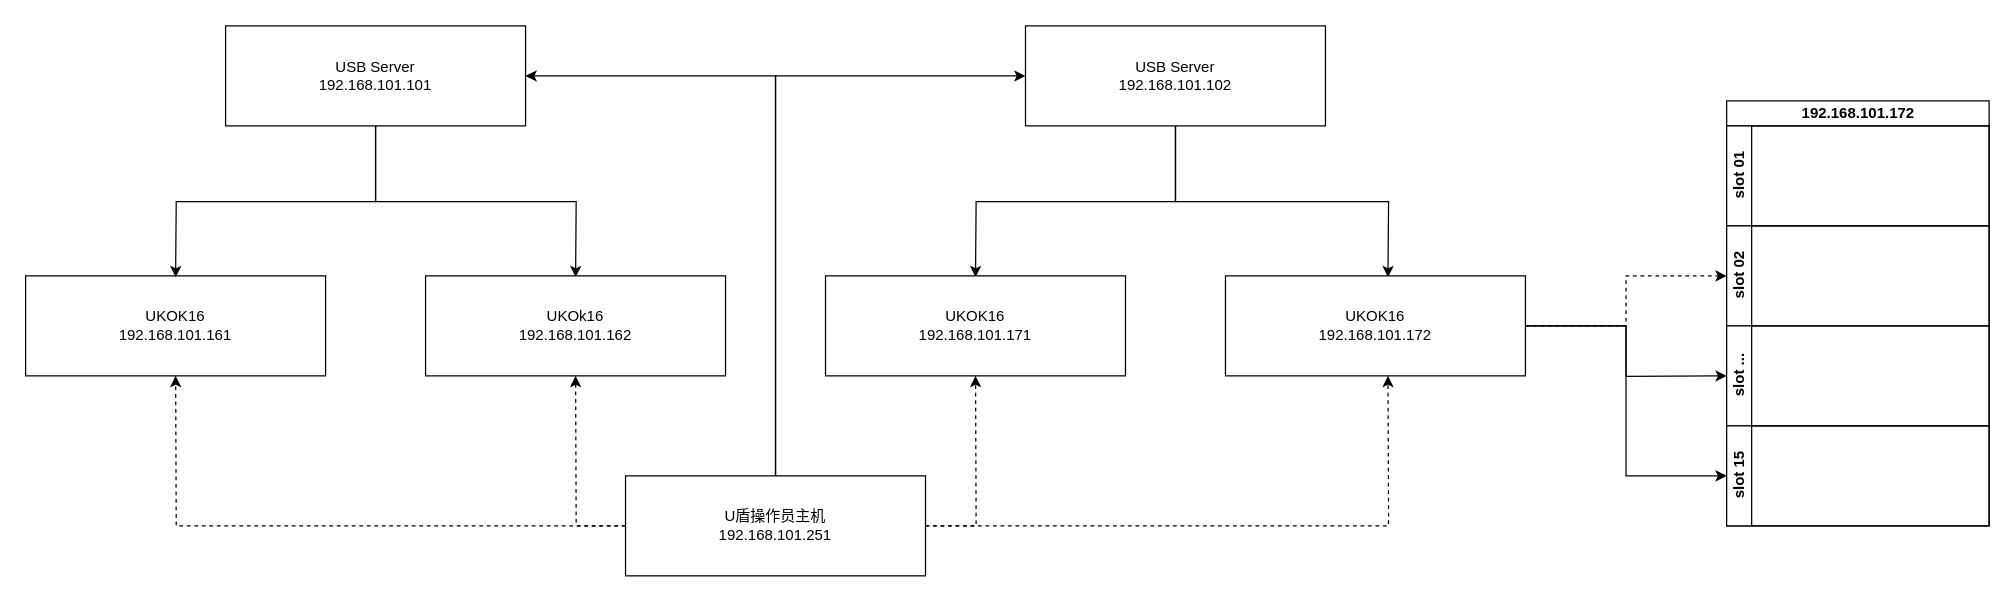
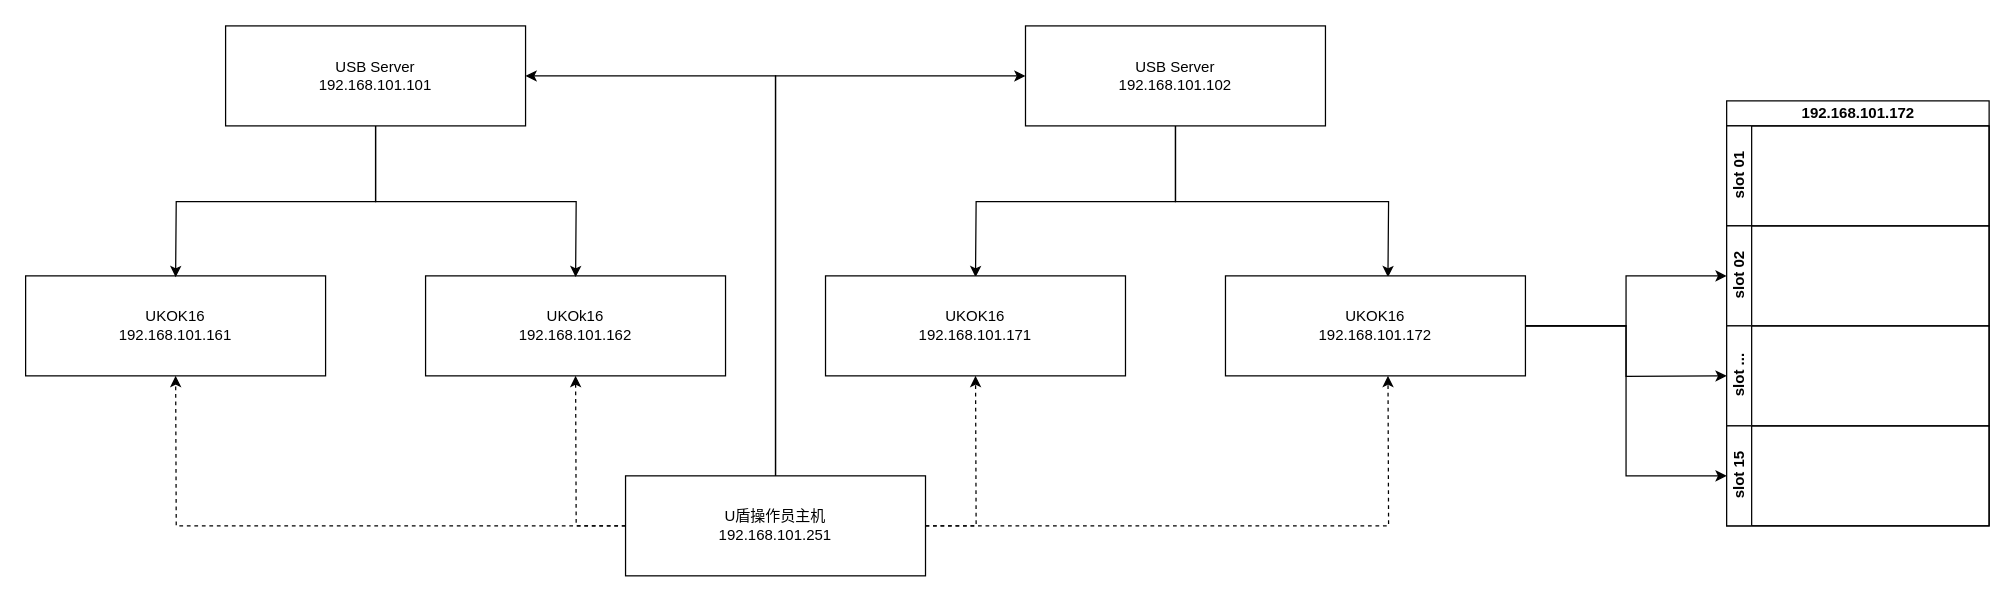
(1647, 276) -> (1647, 276)
